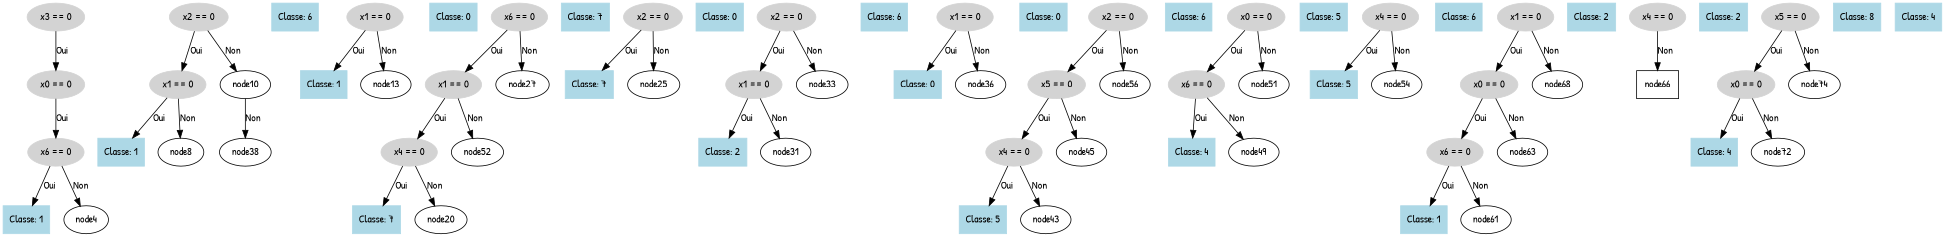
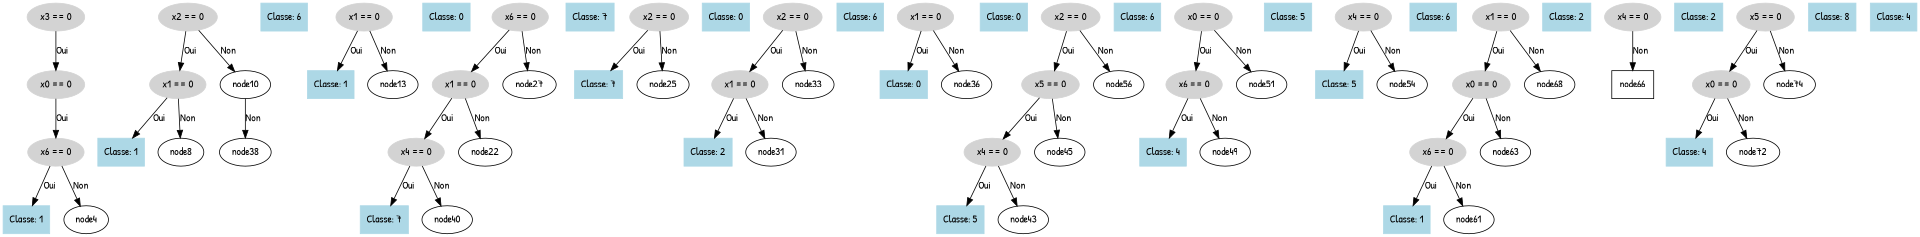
(477, 152) -> (485, 152)
(441, 220) -> (447, 220)
